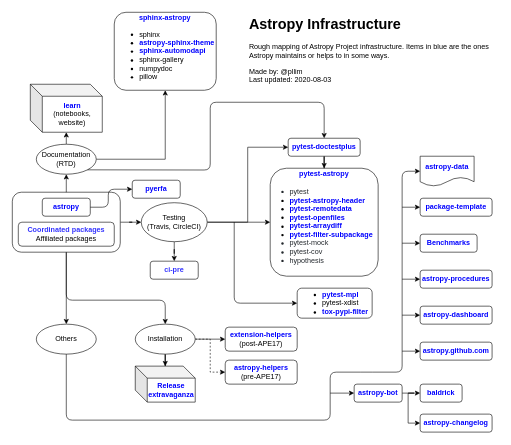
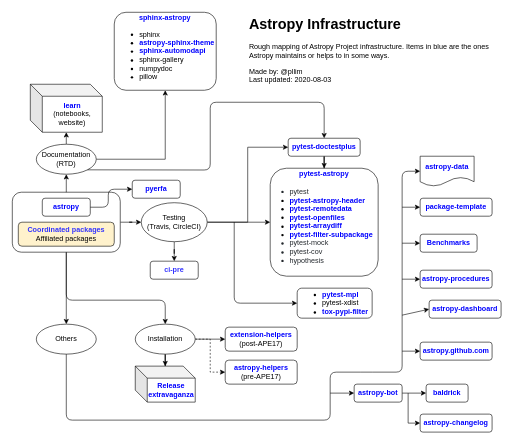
(66, 234) -> (66, 234)
(456, 315) -> (465, 309)
(441, 393) -> (447, 393)
